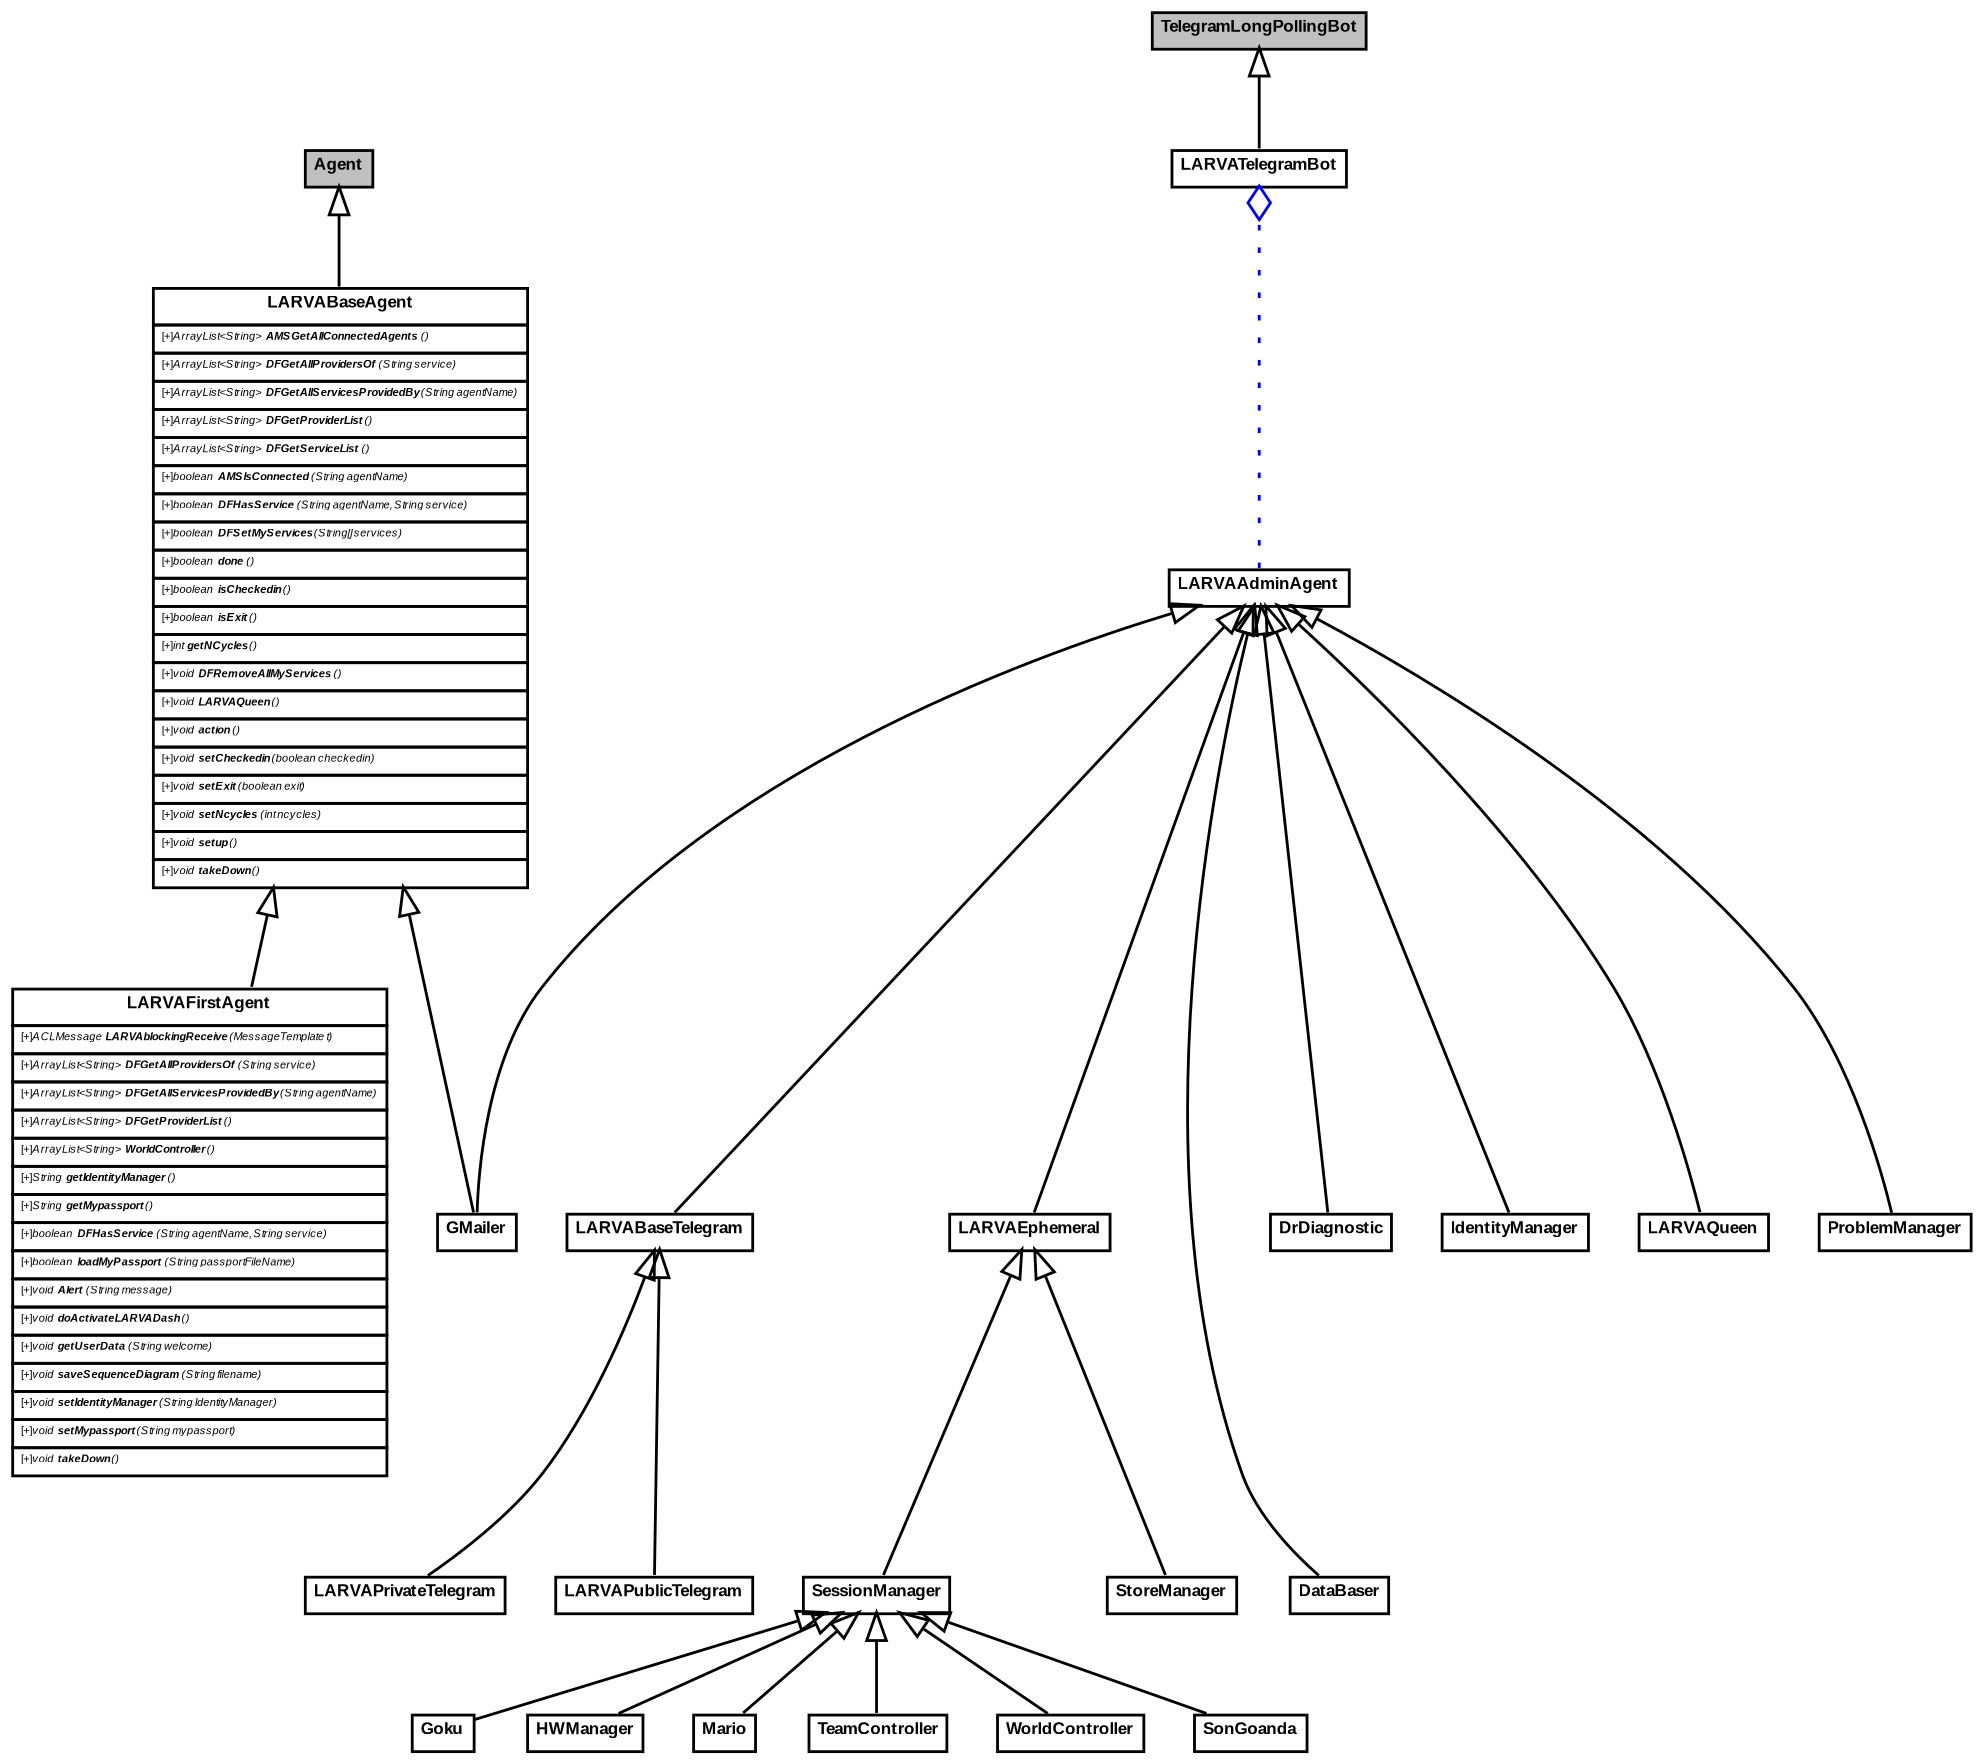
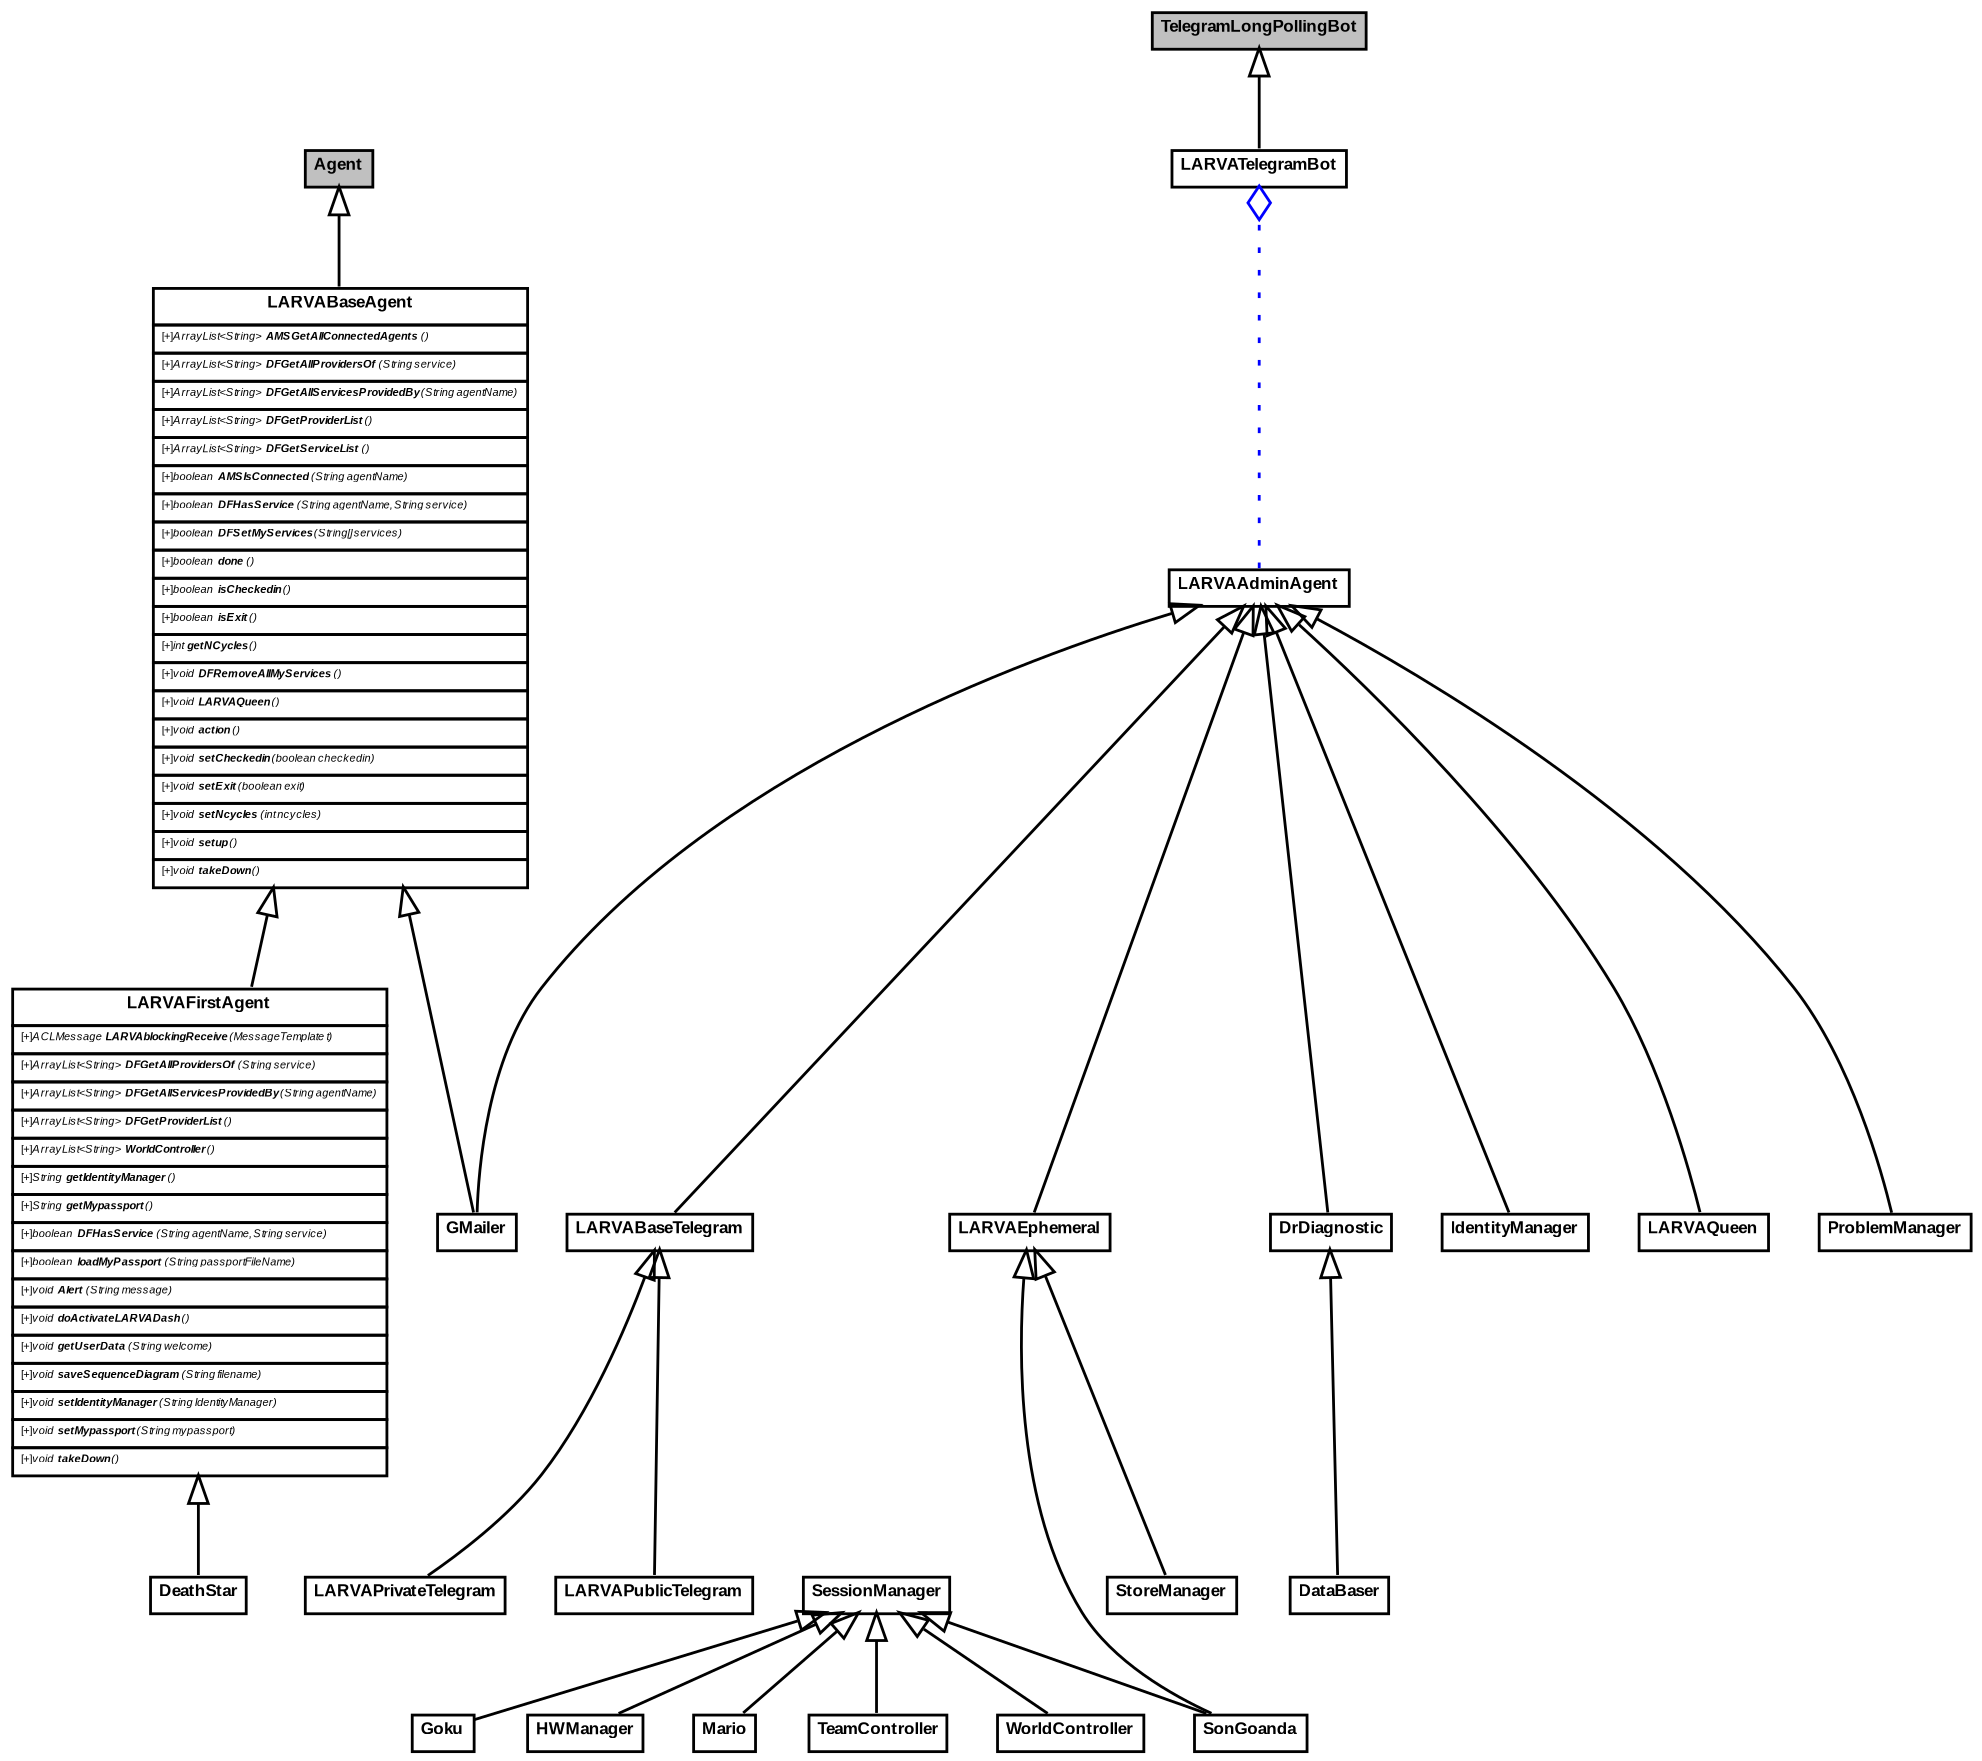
(1188, 1118) -> (1334, 1426)
(947, 1425) -> (1046, 1531)
none -> (198, 1594)
